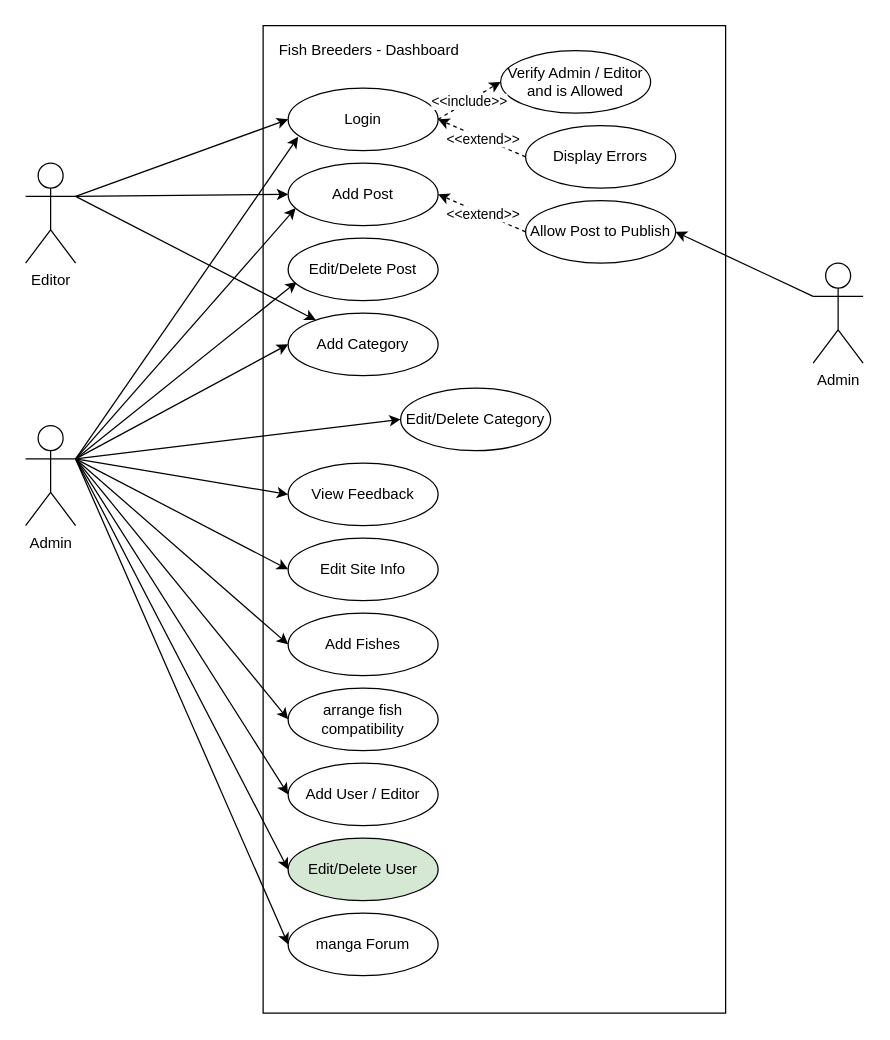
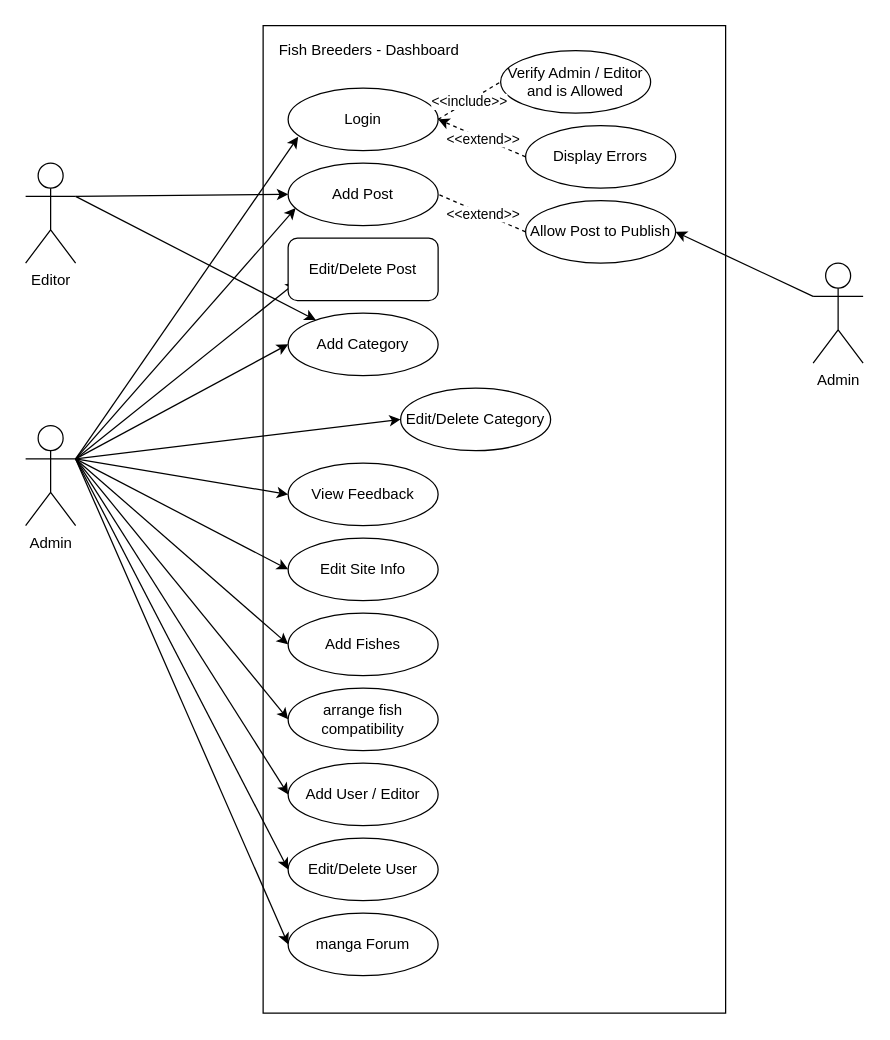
(492, 87) -> (495, 85)
(181, 158) -> none
(446, 198) -> (443, 196)
(363, 269) -> (363, 269)
(363, 869) -> (363, 869)
